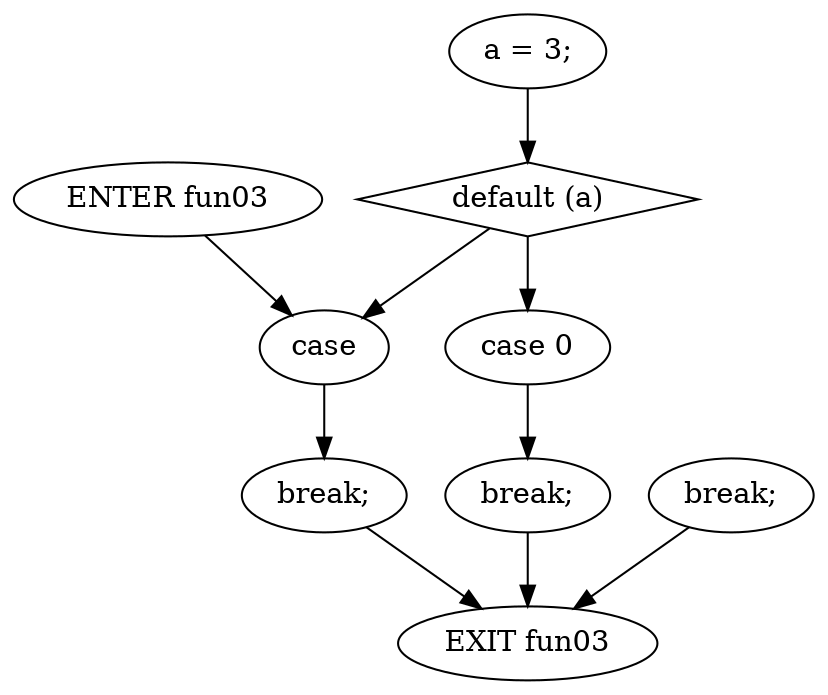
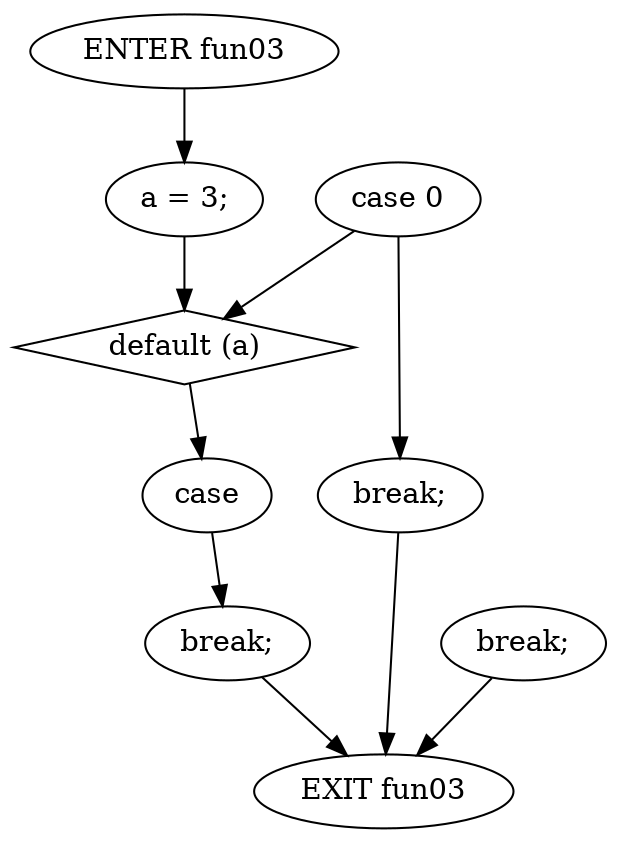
(528, 263) -> (298, 269)
(241, 268) -> (184, 115)
